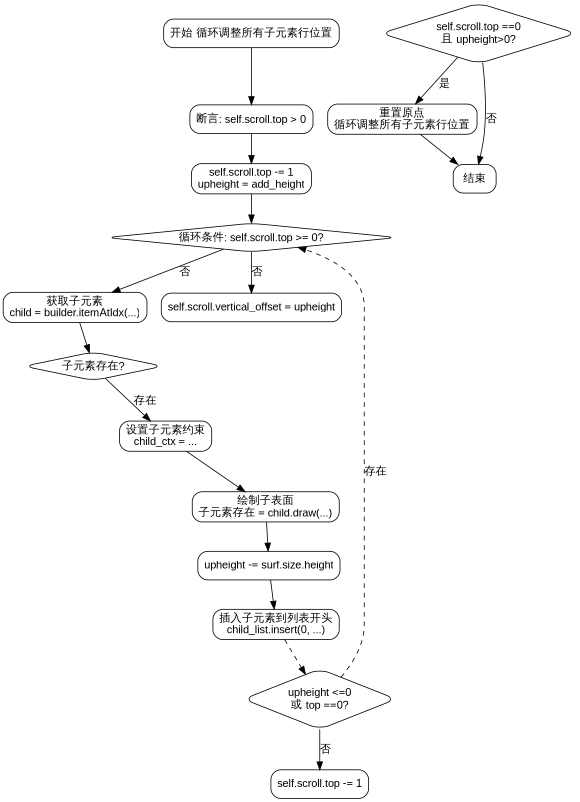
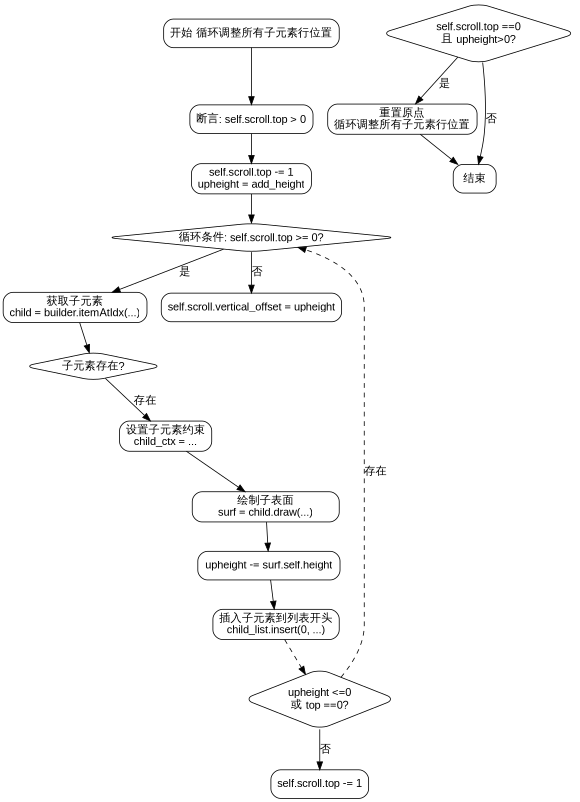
(185, 272) -> (185, 272)
(266, 507) -> (266, 507)
(269, 566) -> (269, 566)
